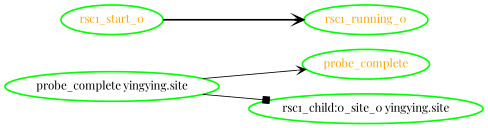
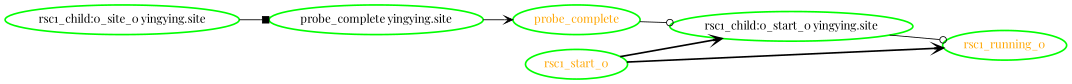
none -> (791, 26)
(232, 97) -> (250, 20)
